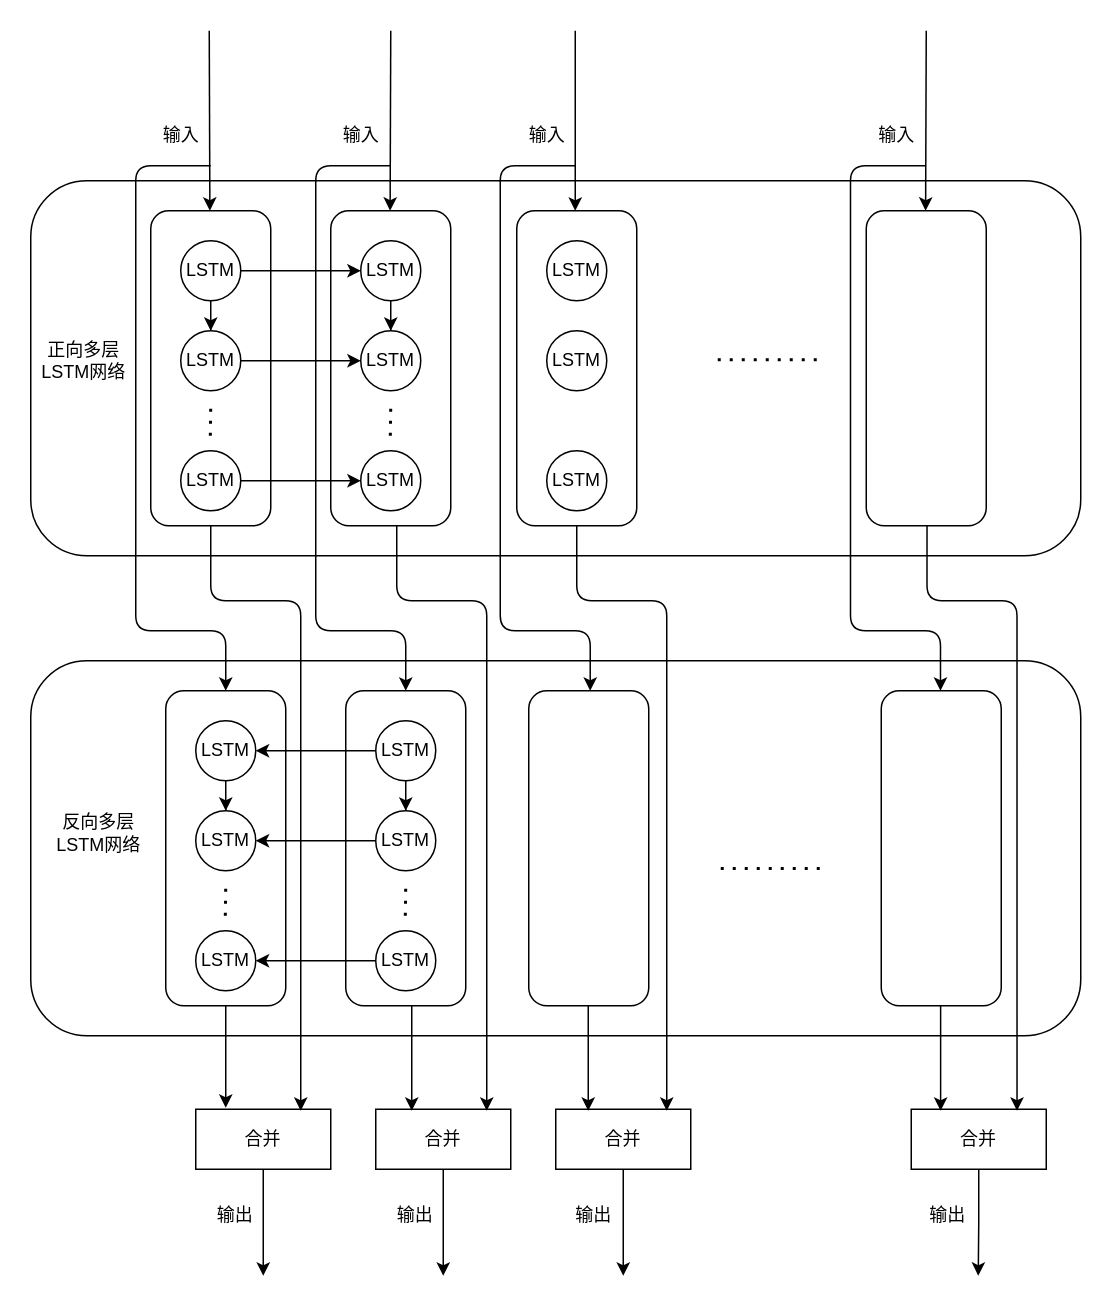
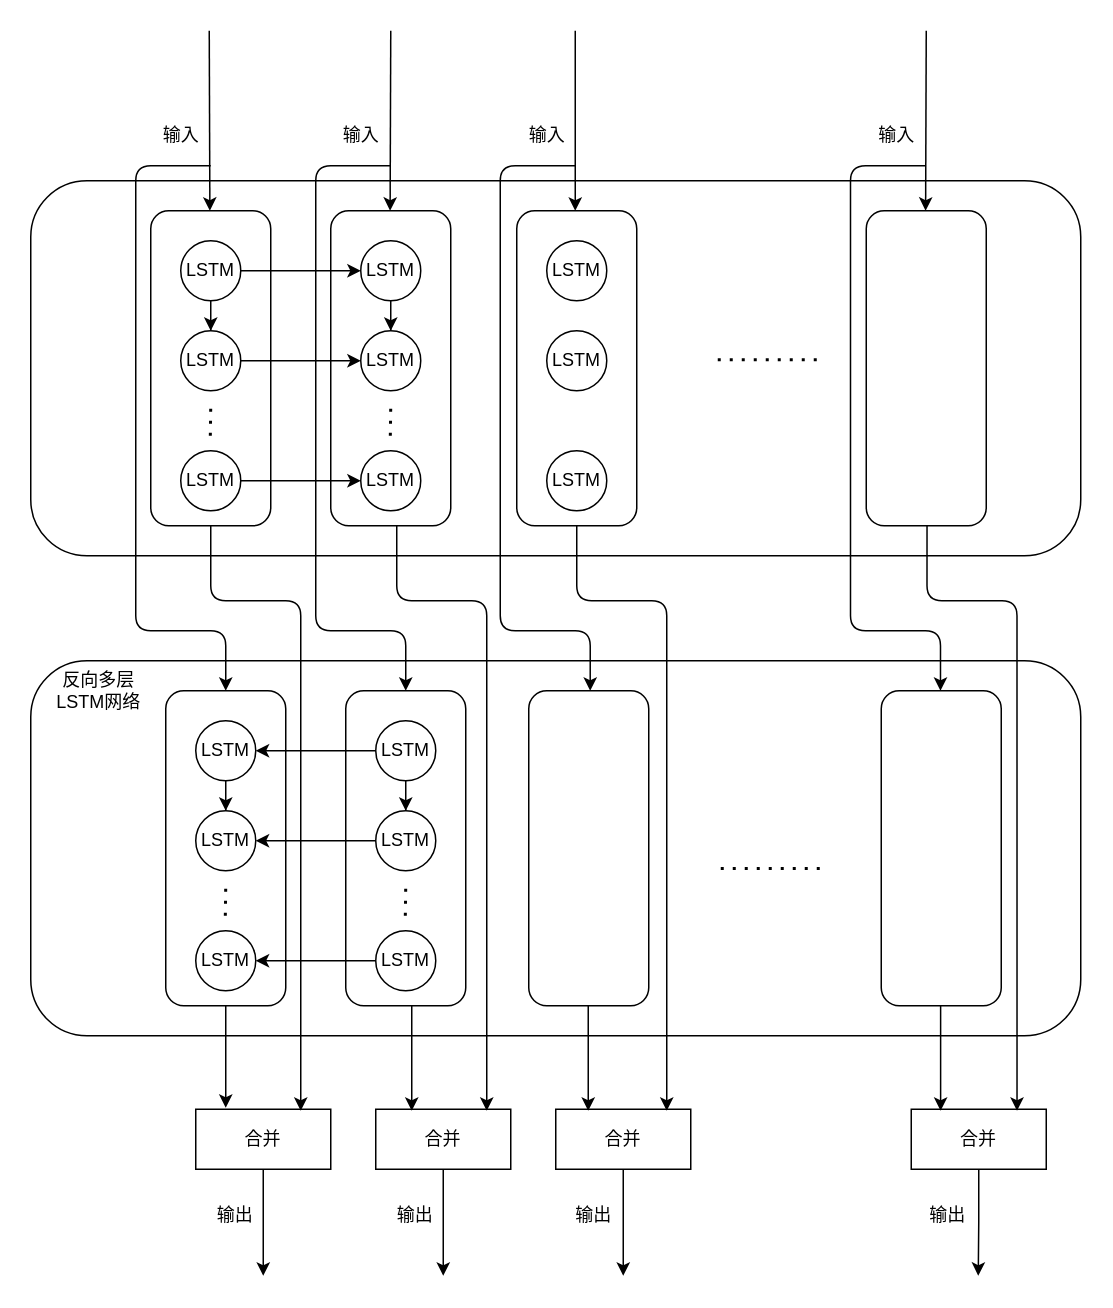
(83, 361) -> none
(98, 833) -> (98, 691)
